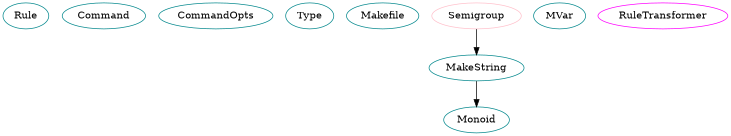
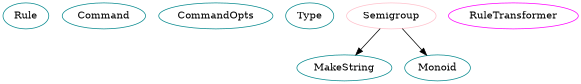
(383, 16) -> none
(560, 16) -> none
(477, 90) -> (412, 39)
